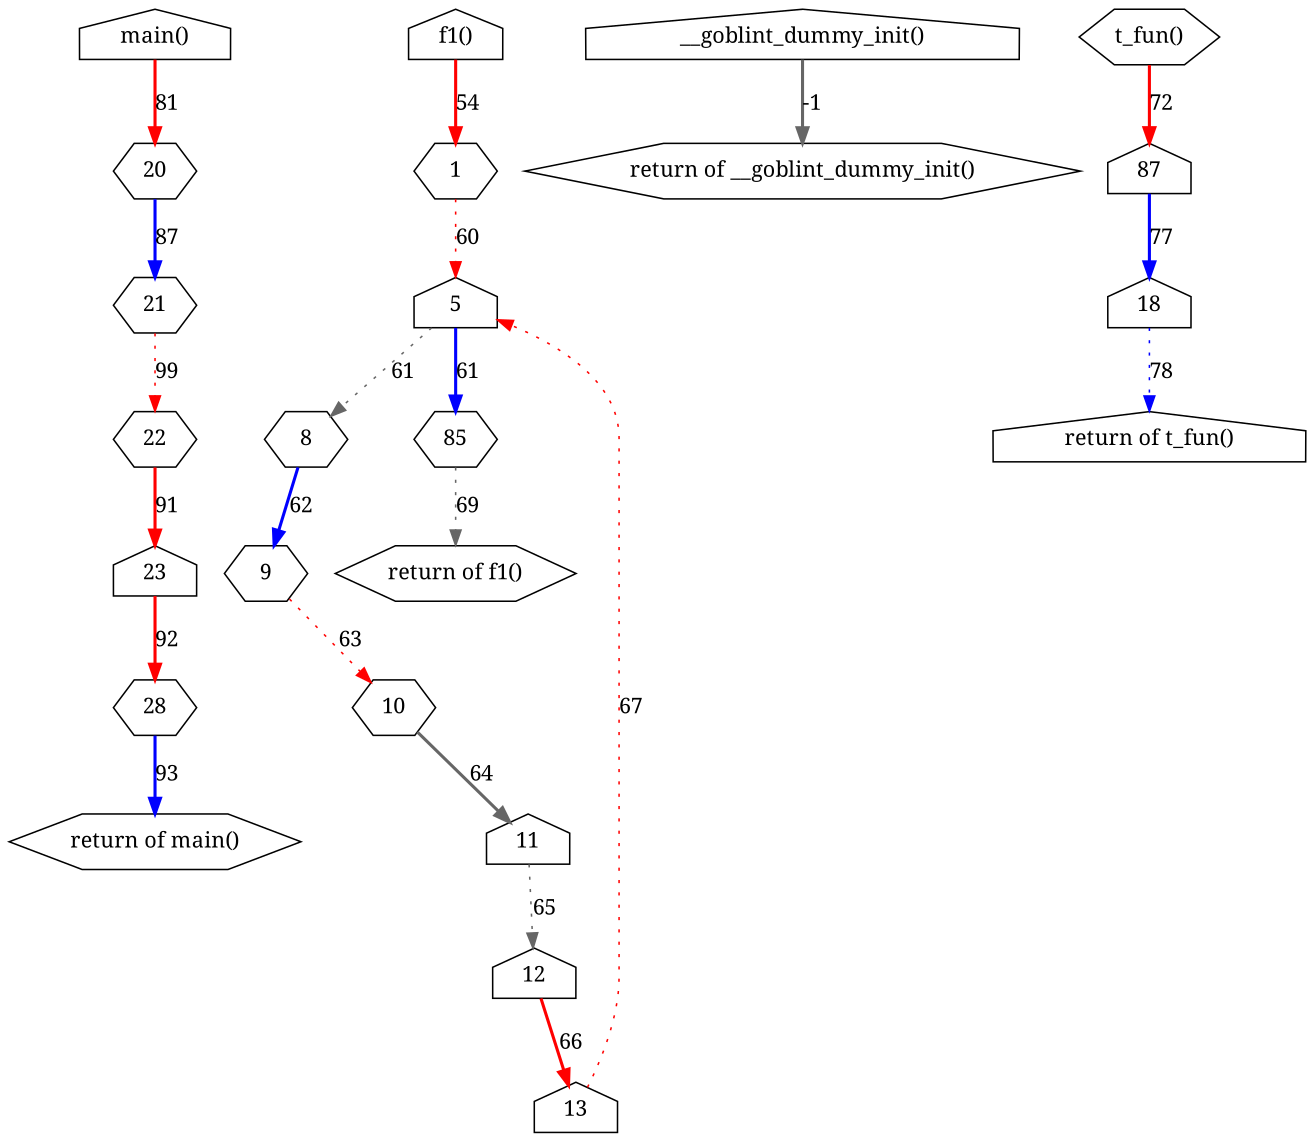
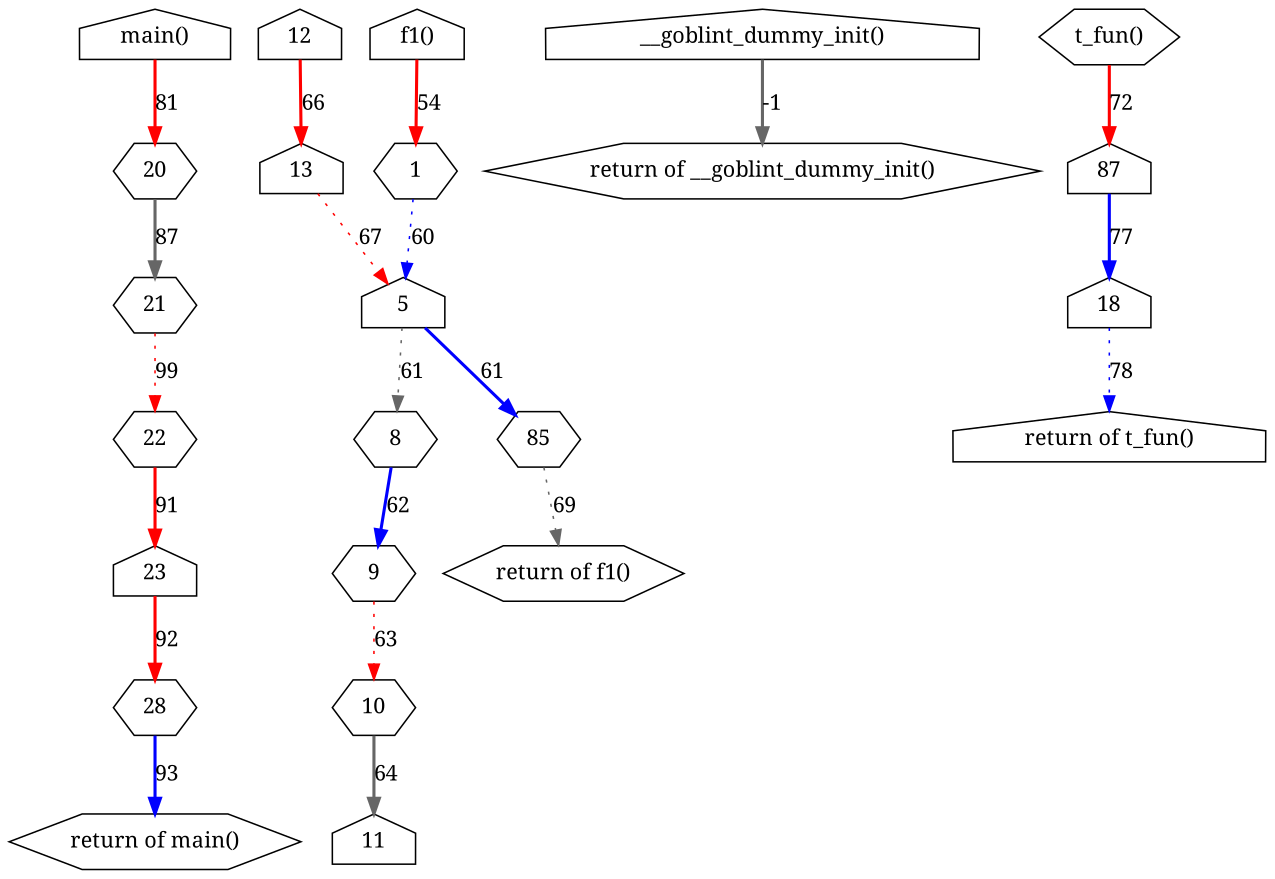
(155, 230) -> (155, 230)
(456, 230) -> (410, 231)
(531, 899) -> none
